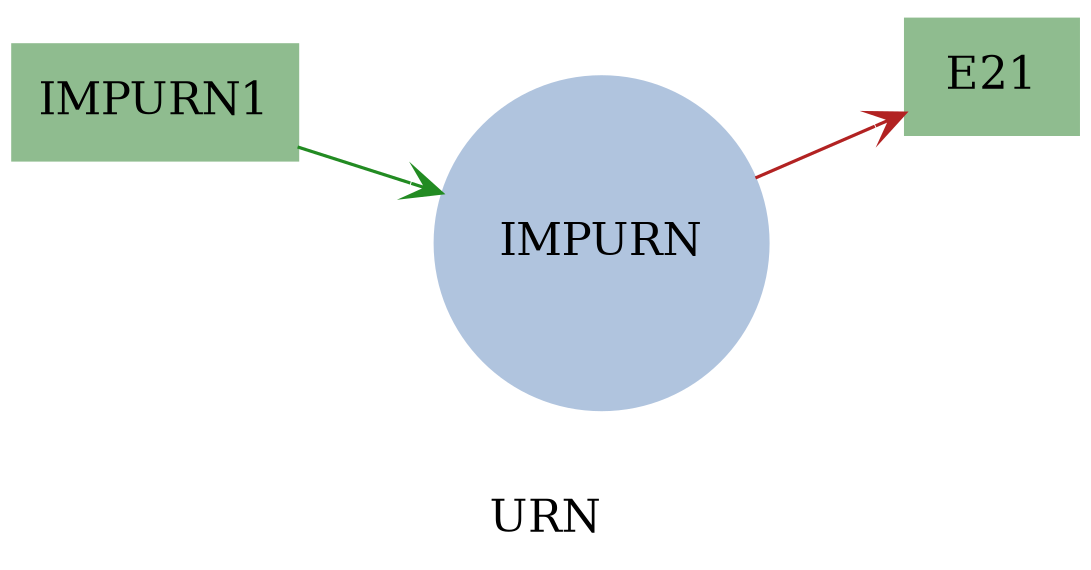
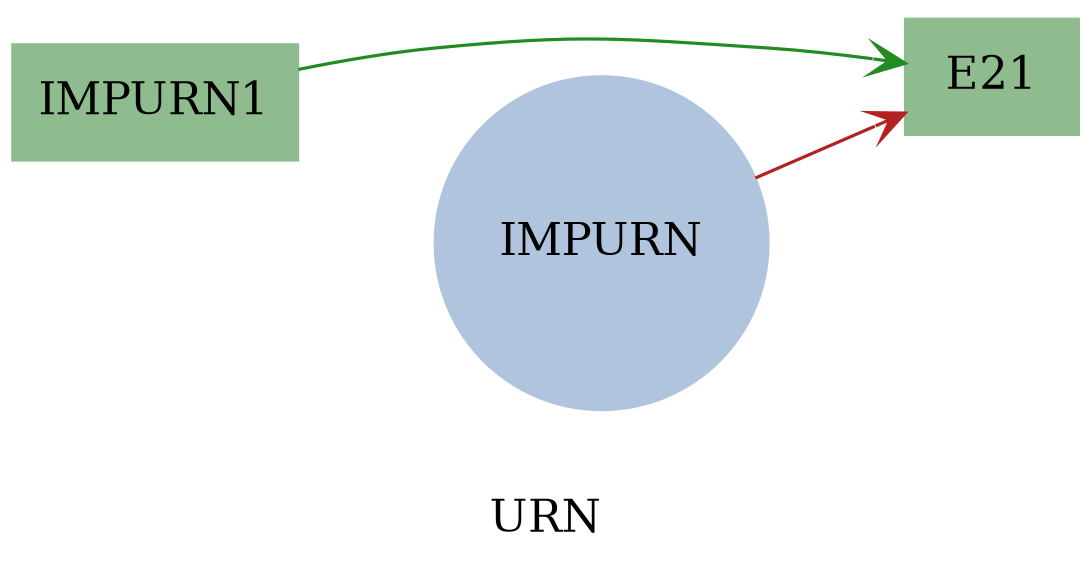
(354, 165) -> (585, 39)
